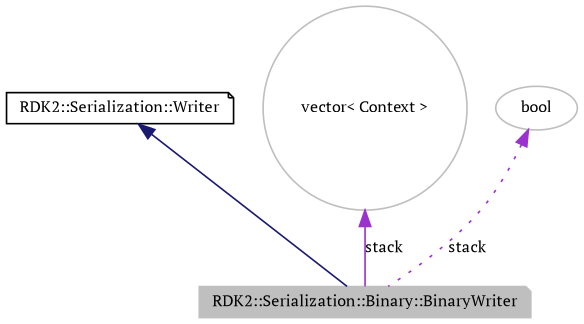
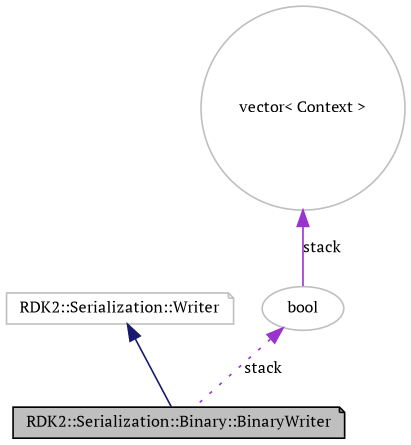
(120, 108) -> (120, 308)
(365, 257) -> (303, 257)
(365, 302) -> (179, 423)
